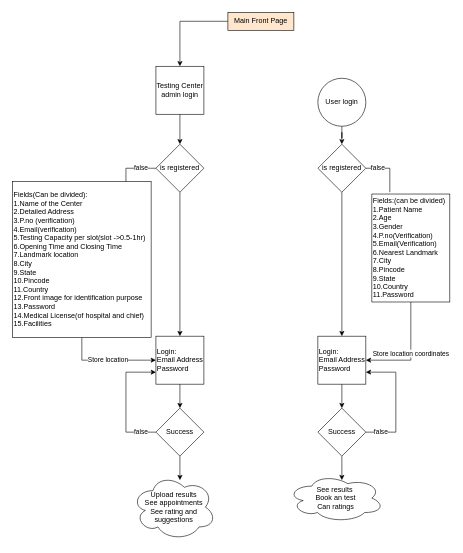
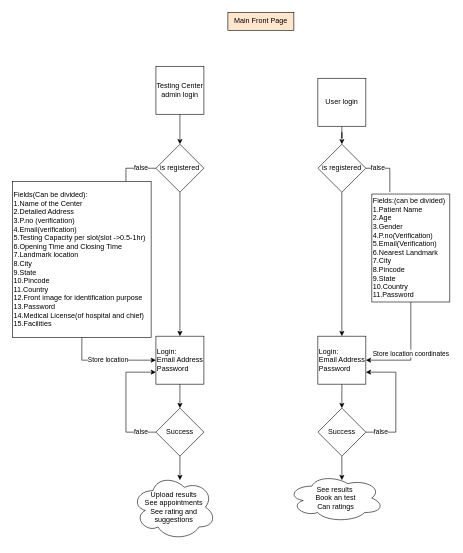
(180, 21) -> none
(342, 102) -> (342, 102)
